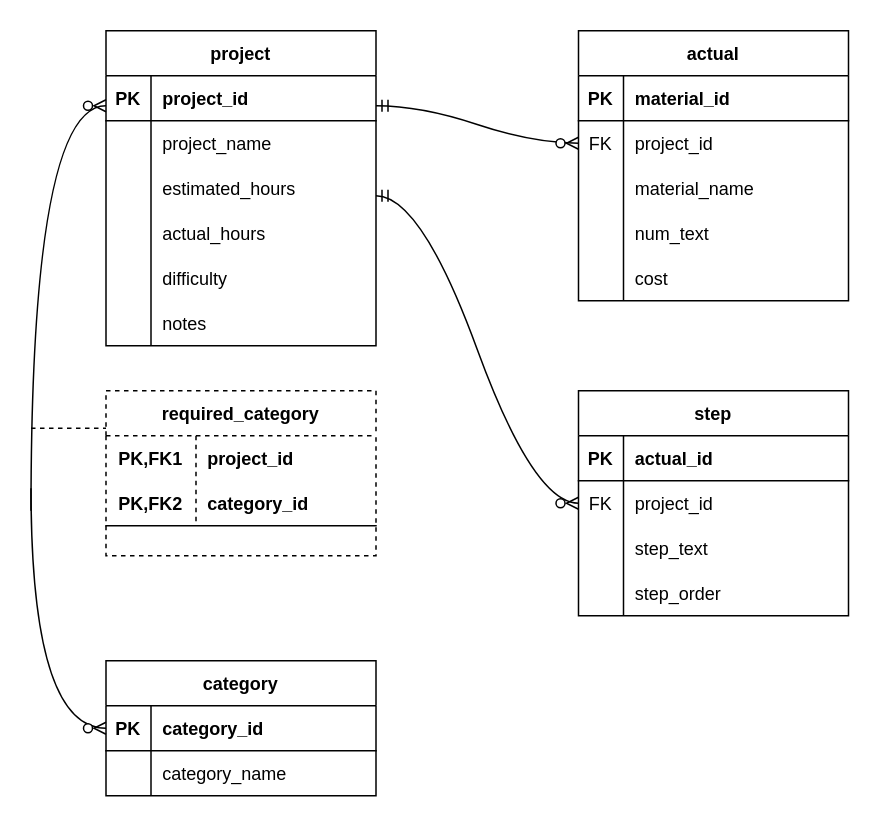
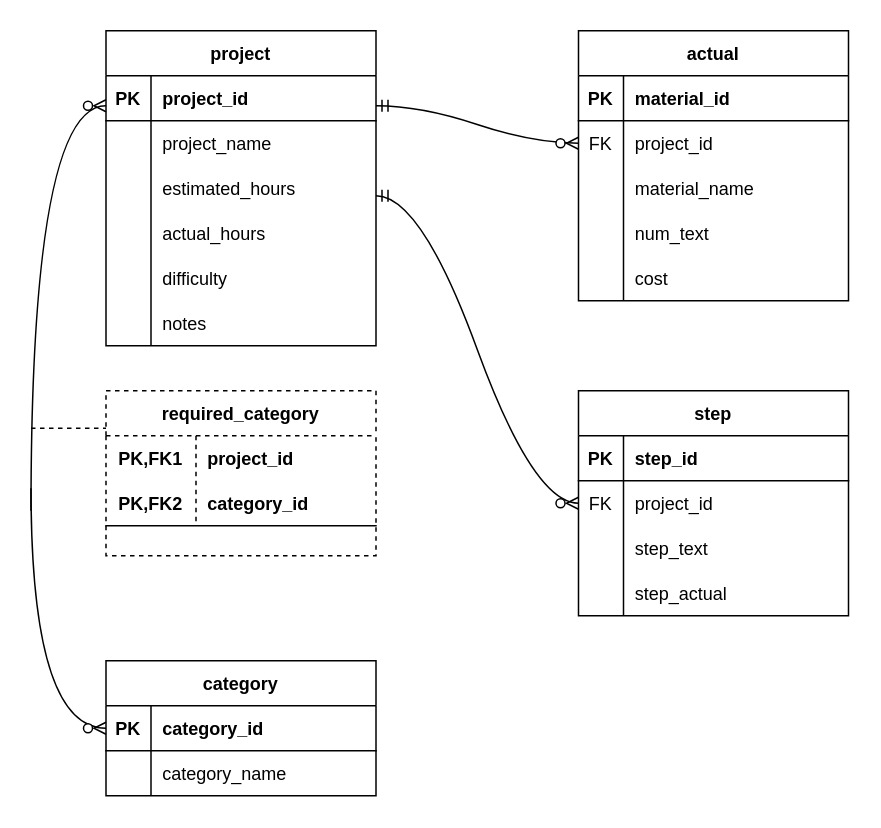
(675, 459) -> (667, 459)
(685, 594) -> (688, 594)
